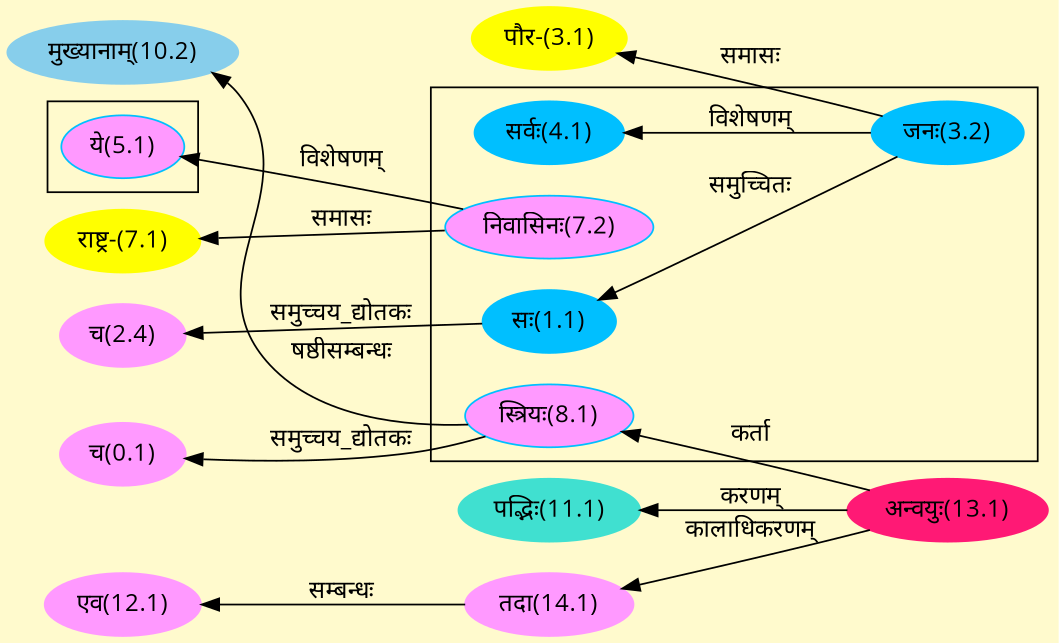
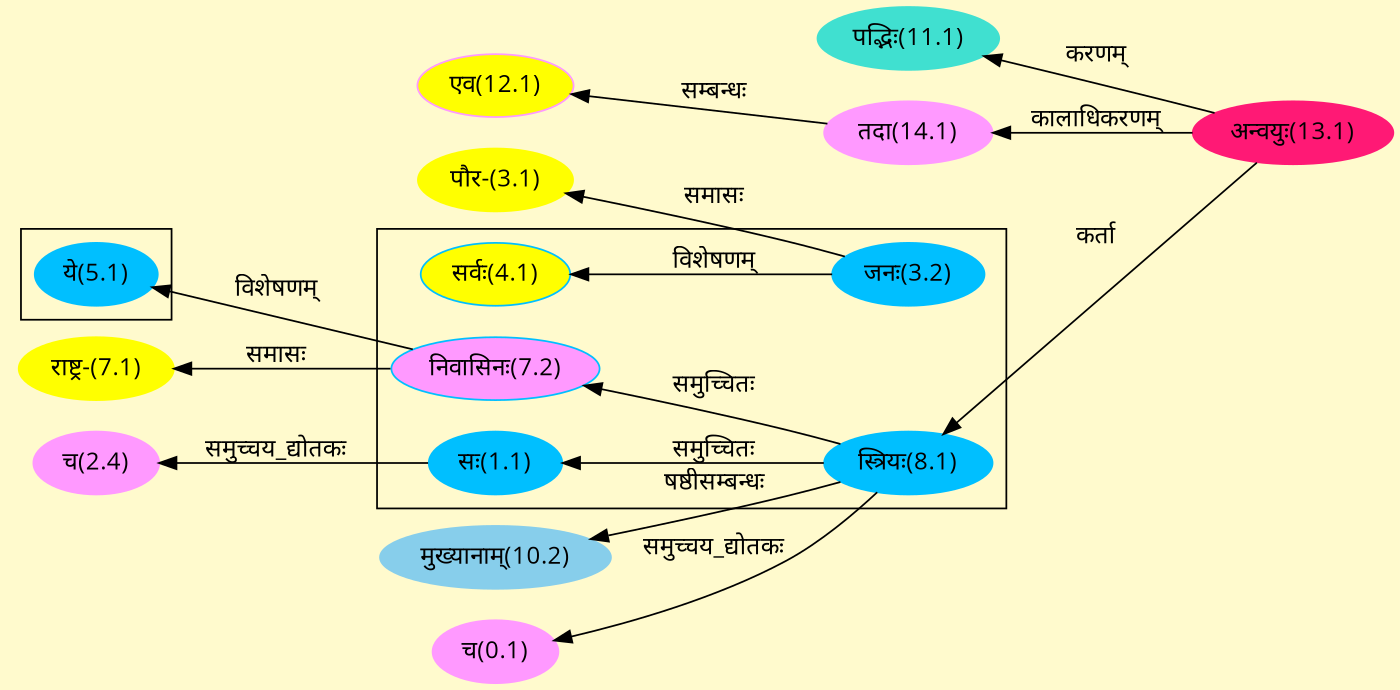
(549, 133) -> (495, 274)
(123, 147) -> (96, 274)
(756, 225) -> (702, 463)
none -> (721, 415)
(549, 416) -> (908, 463)
(123, 605) -> (495, 86)
